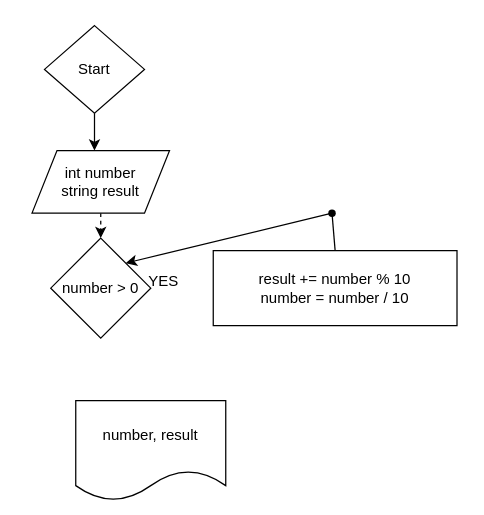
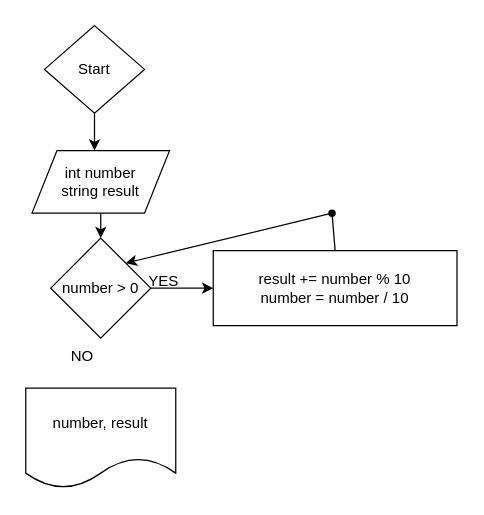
(101, 222) -> (101, 222)
none -> (178, 288)
none -> (82, 357)
(151, 451) -> (101, 438)
